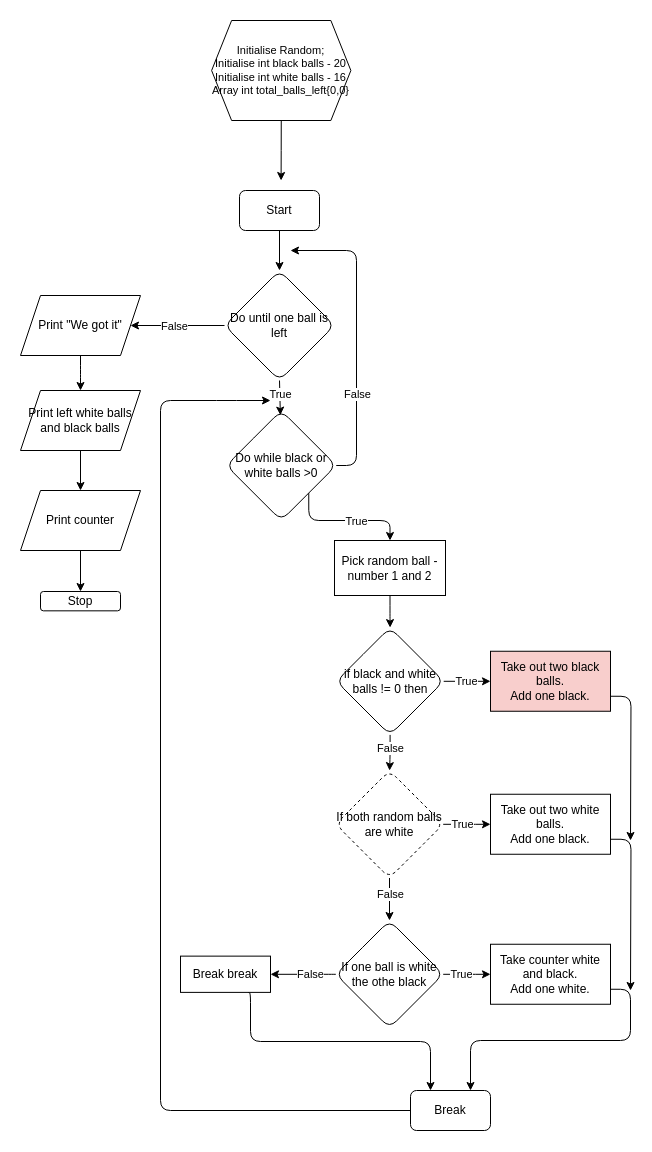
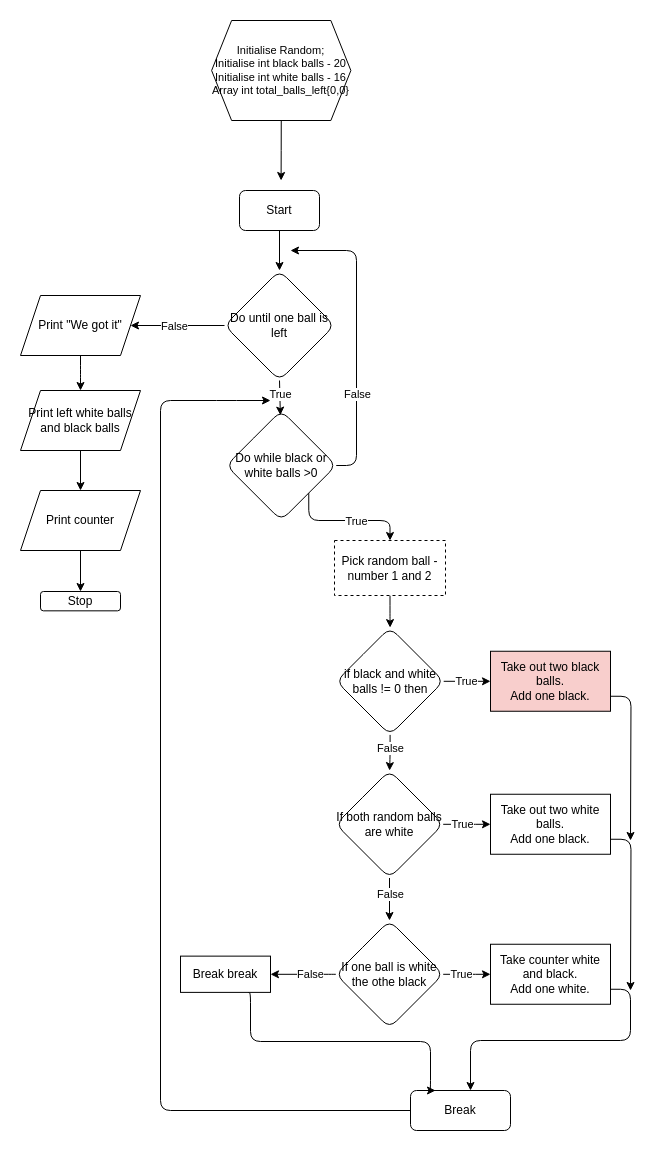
(390, 568) -> (390, 568)
(390, 824) -> (390, 824)
(451, 1111) -> (461, 1111)
